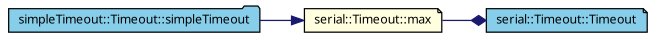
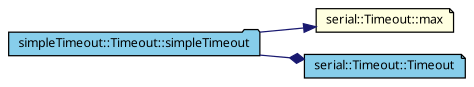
(457, 20) -> (275, 56)
